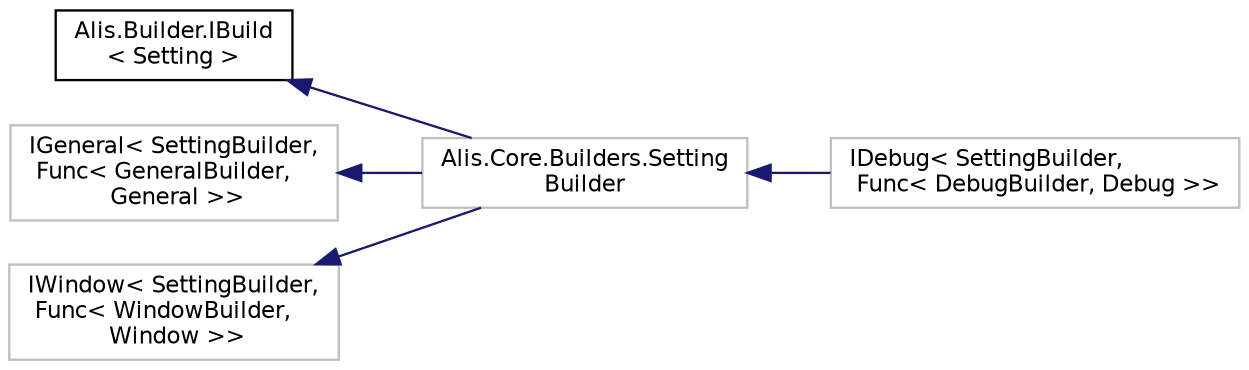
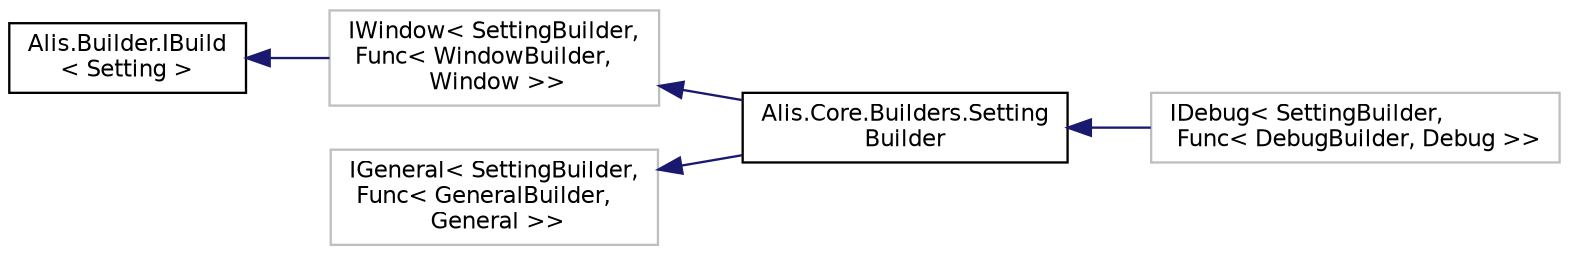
(391, 113) -> (300, 58)
(585, 173) -> (905, 128)
